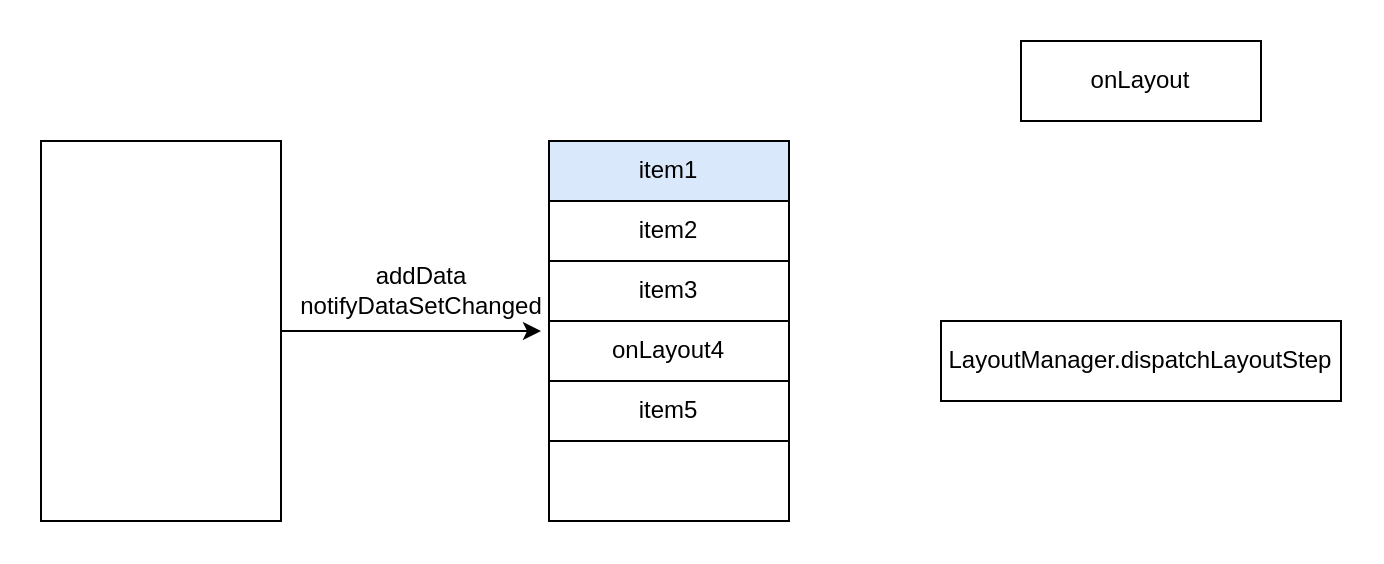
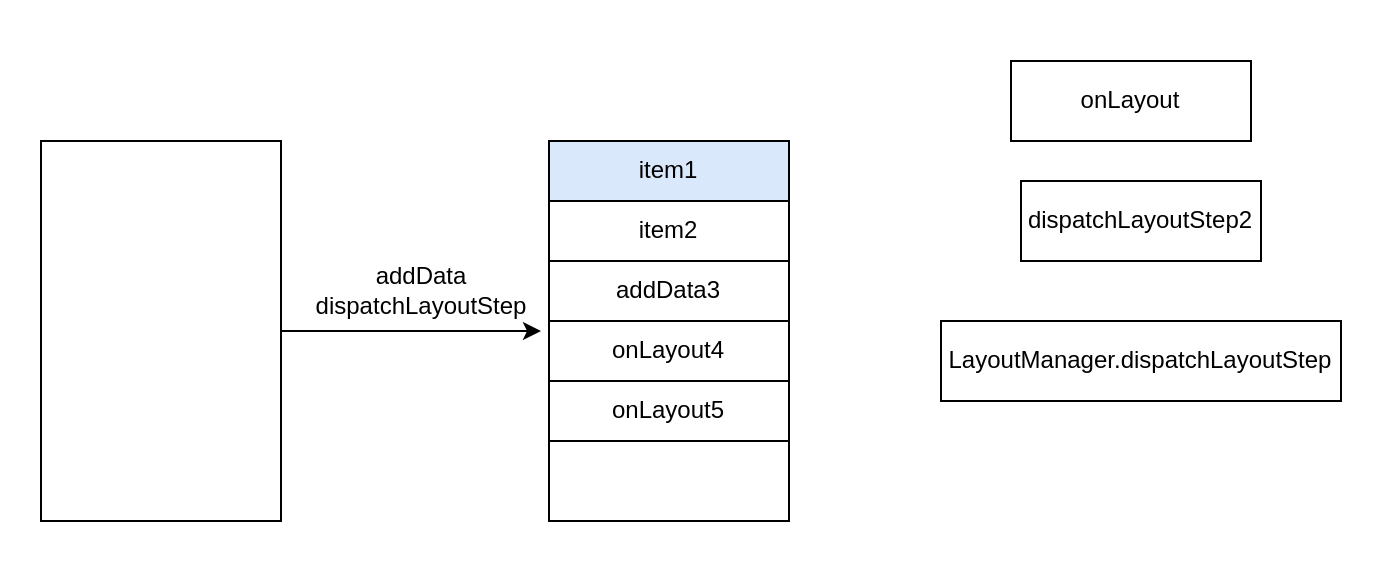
(1141, 81) -> (1131, 101)
none -> (1141, 221)
(422, 291) -> (422, 291)
(669, 291) -> (669, 291)
(669, 411) -> (669, 411)
